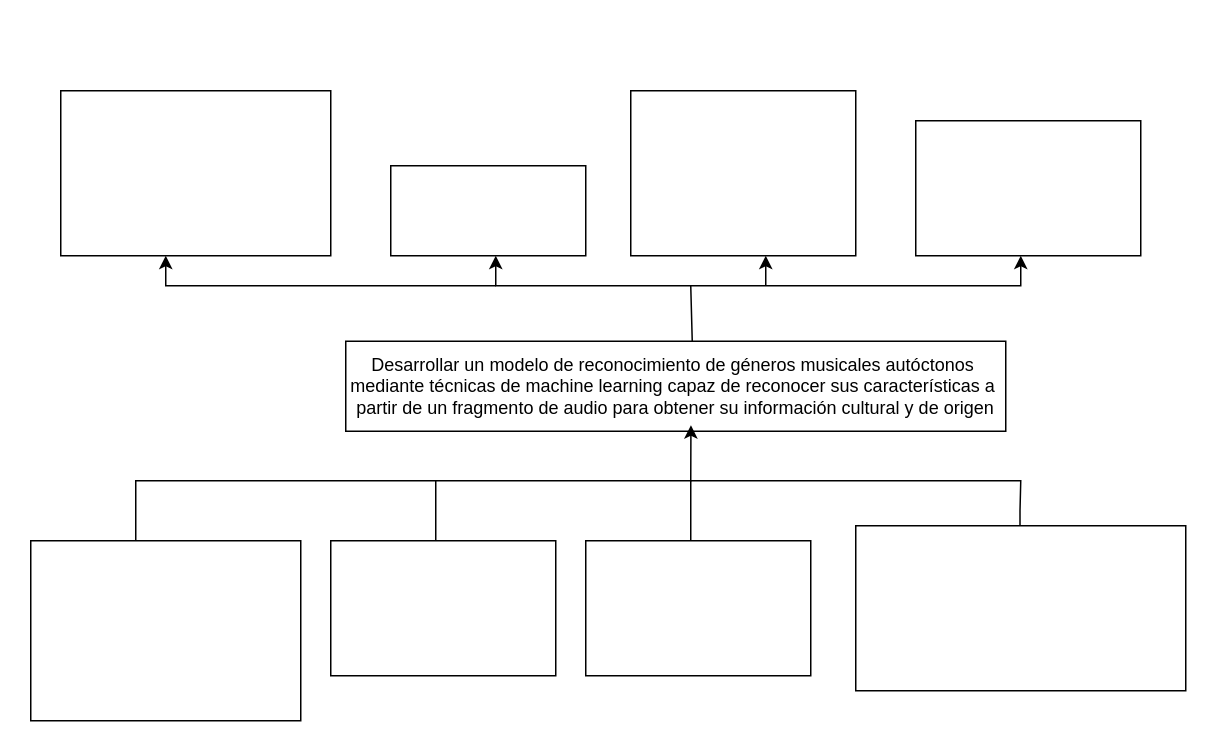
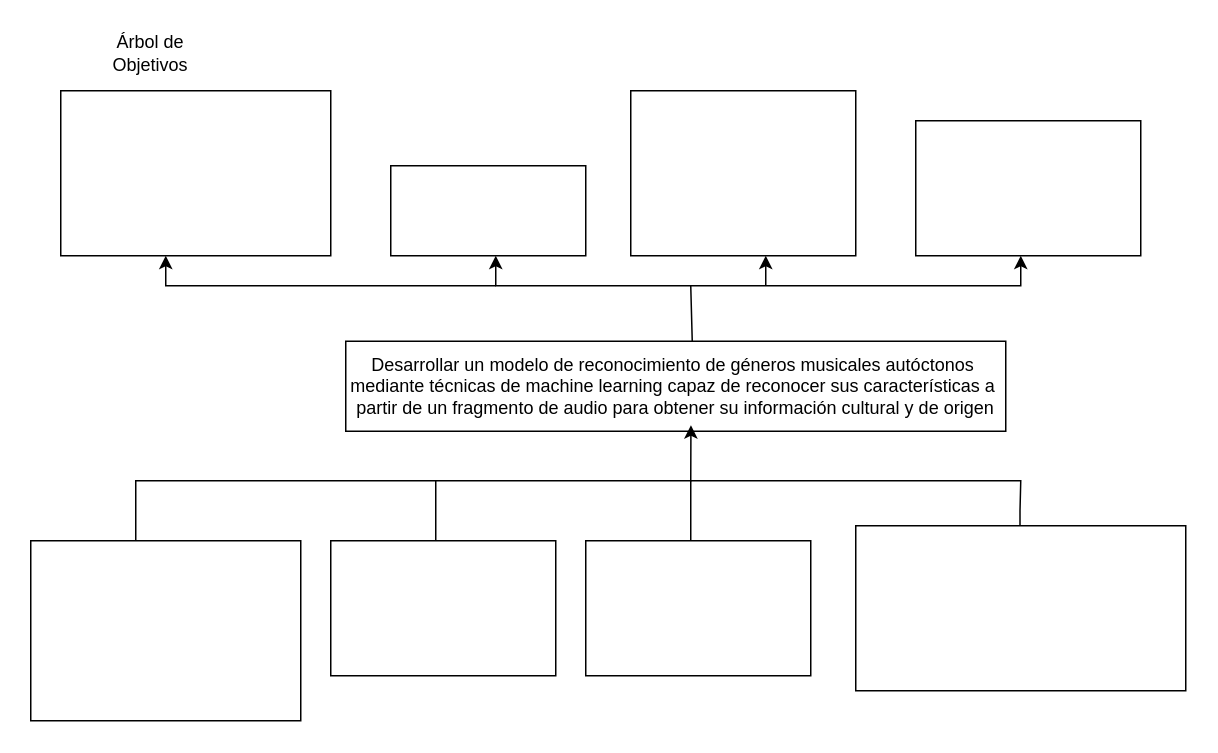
none -> (151, 53)
